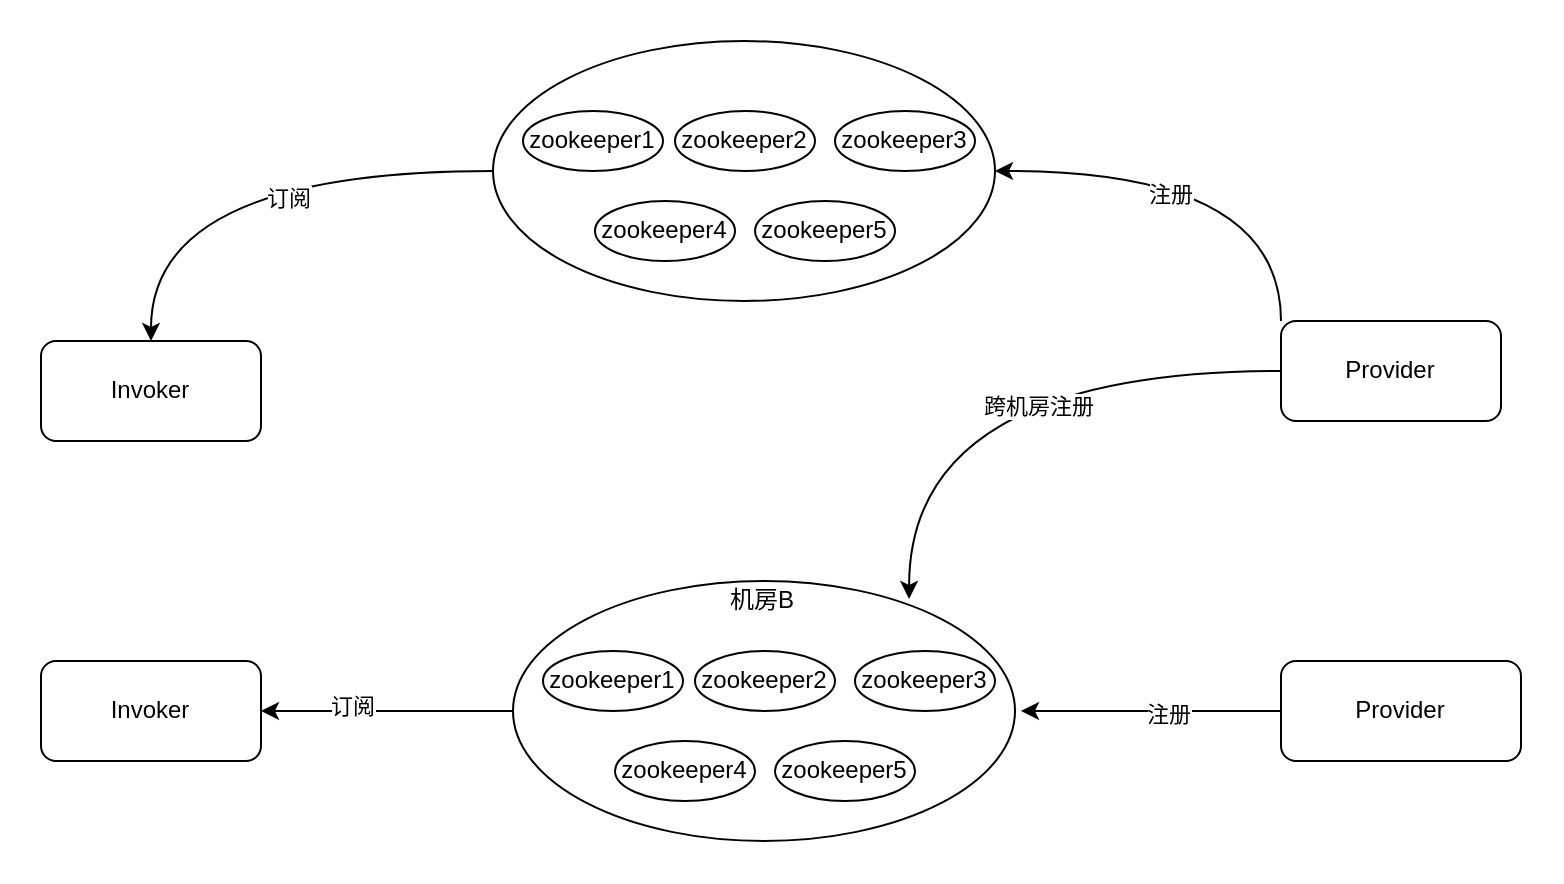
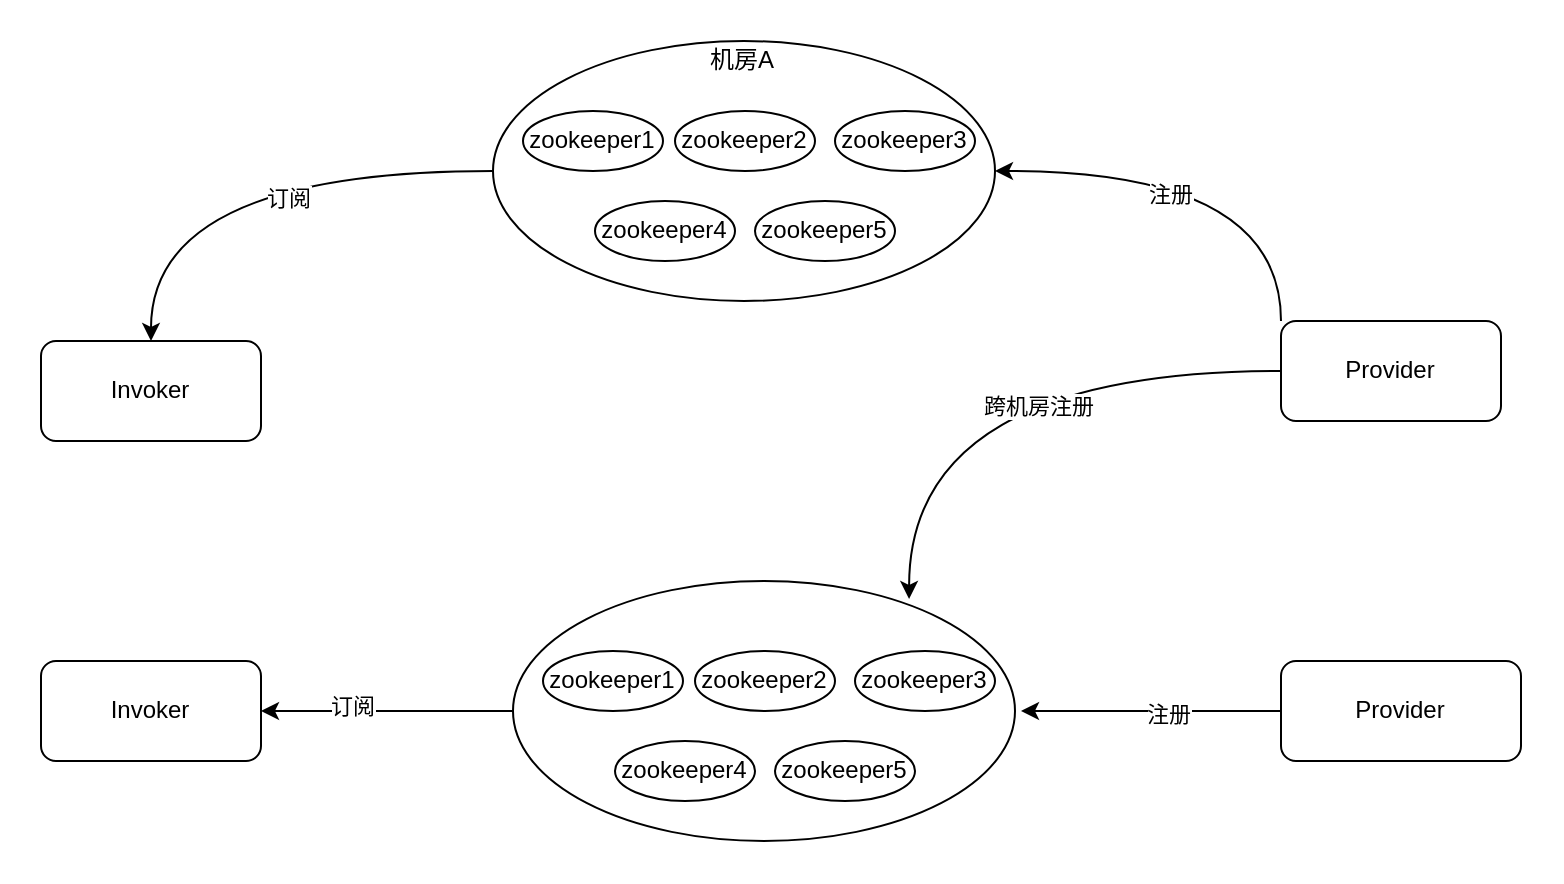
none -> (743, 61)
(763, 601) -> none
